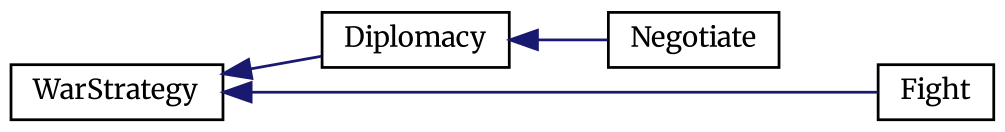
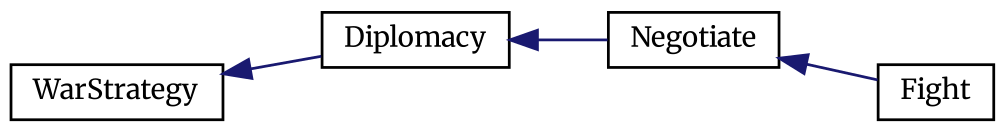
(565, 92) -> (842, 72)
